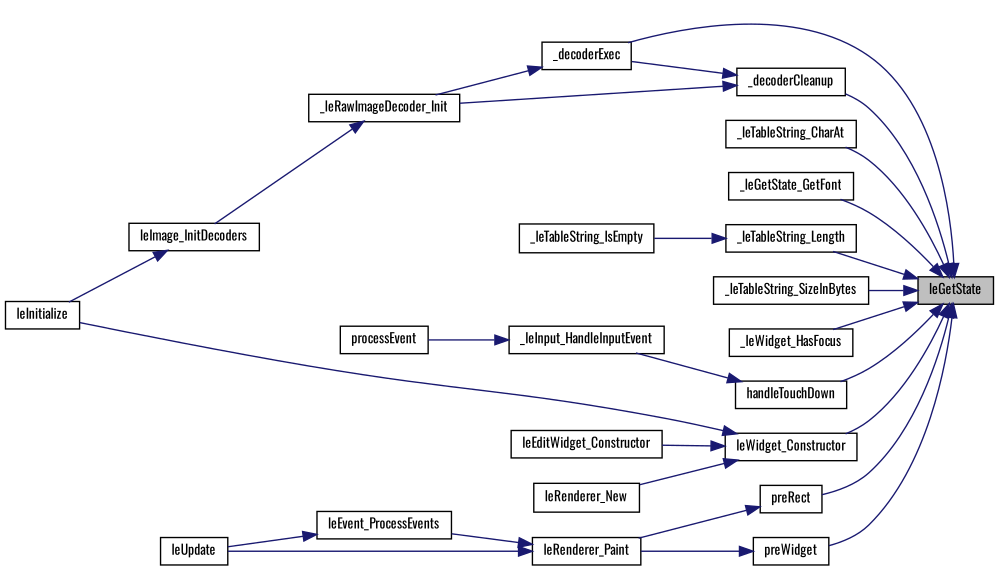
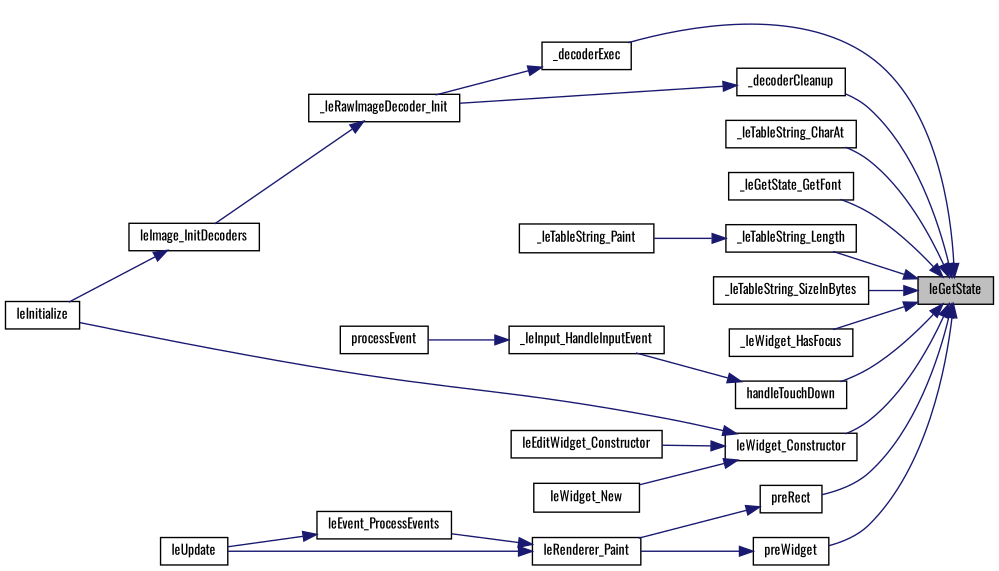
(677, 67) -> none
(587, 238) -> (587, 238)
(587, 498) -> (587, 498)
